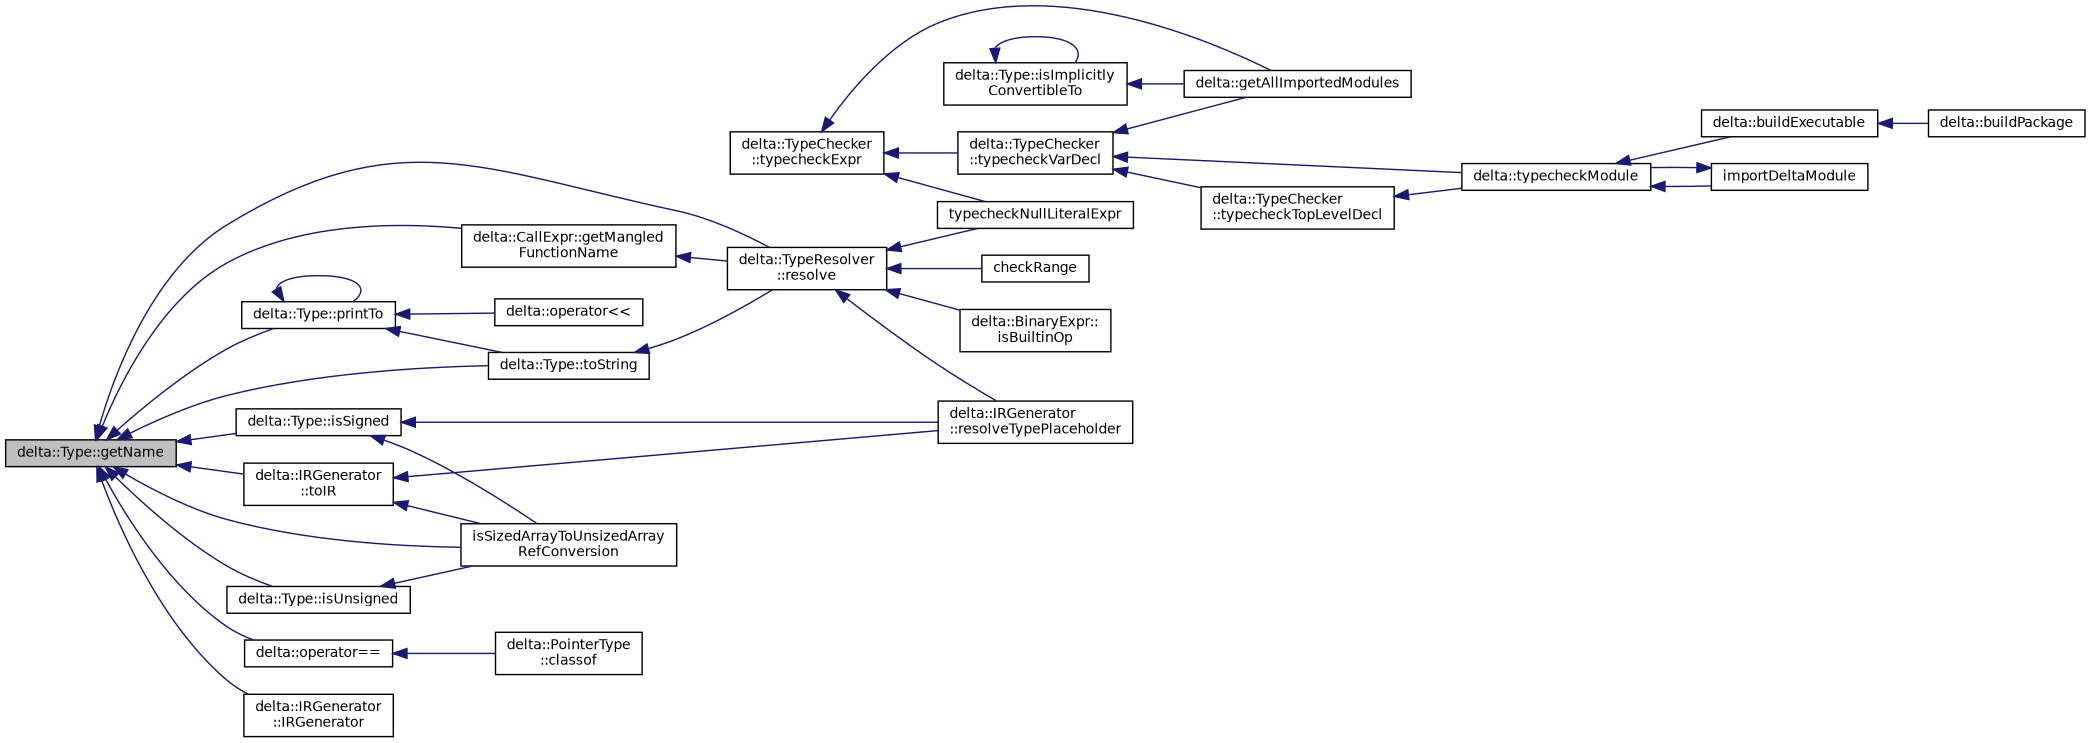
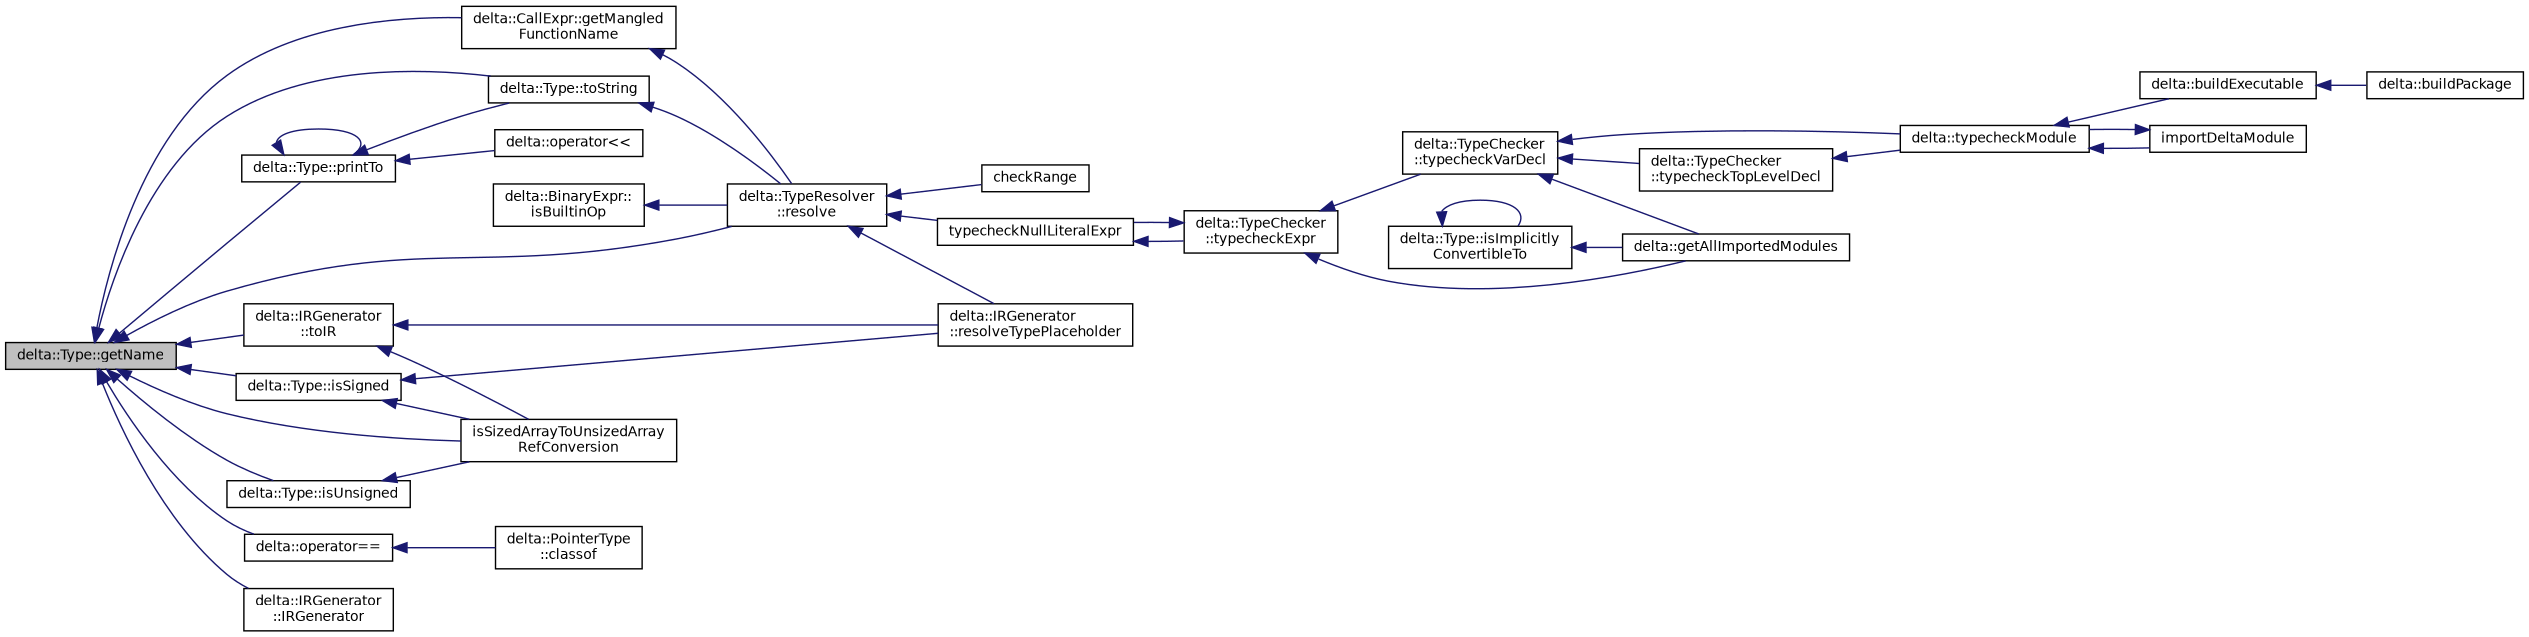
none -> (1166, 241)
(929, 302) -> (693, 205)
